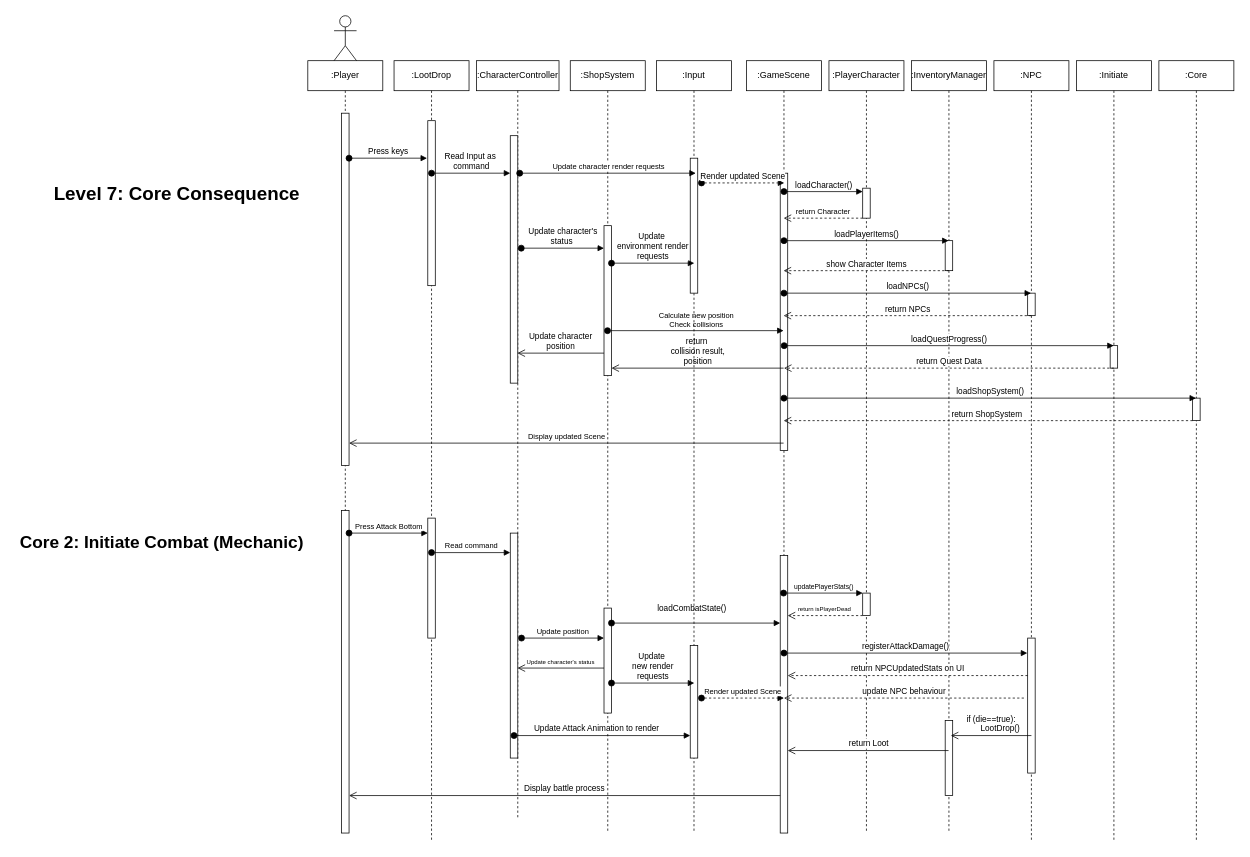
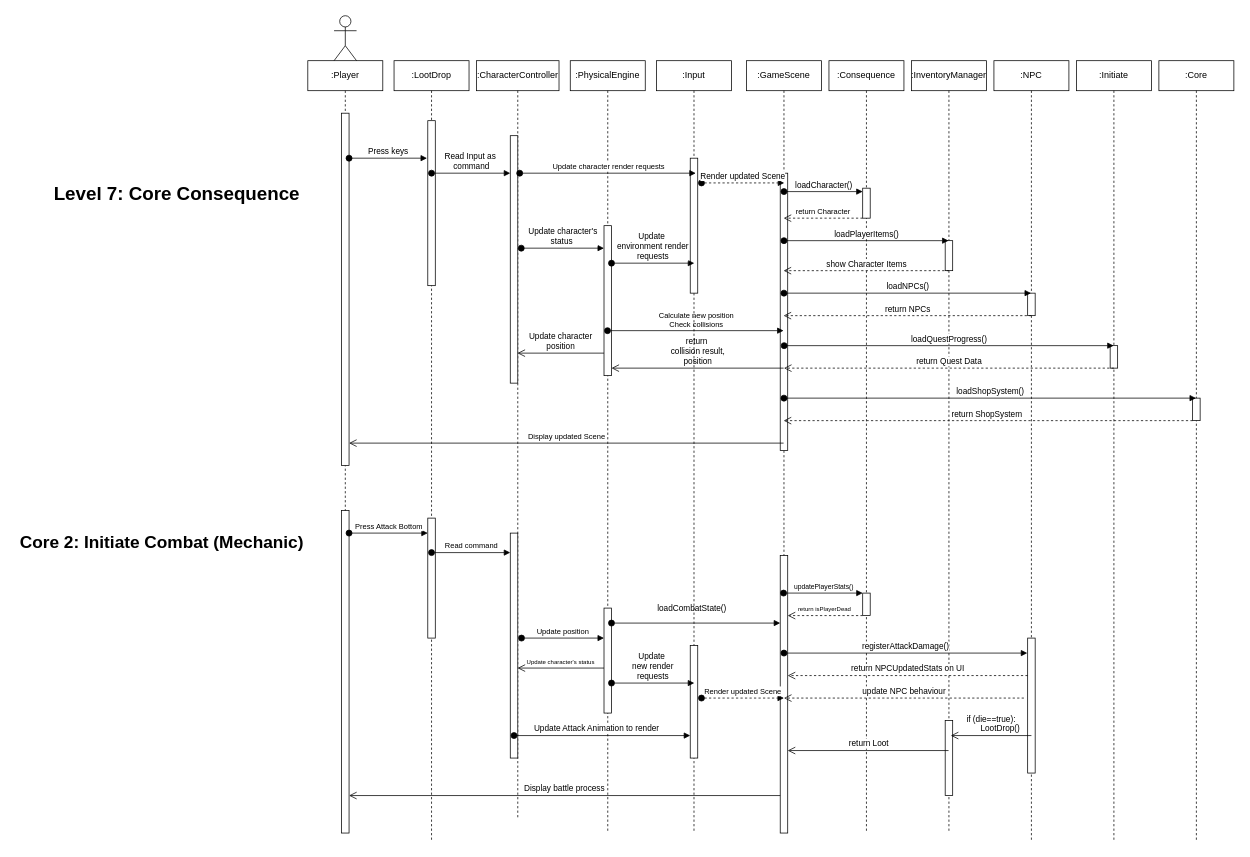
(608, 75) -> (608, 75)
(867, 75) -> (867, 75)
